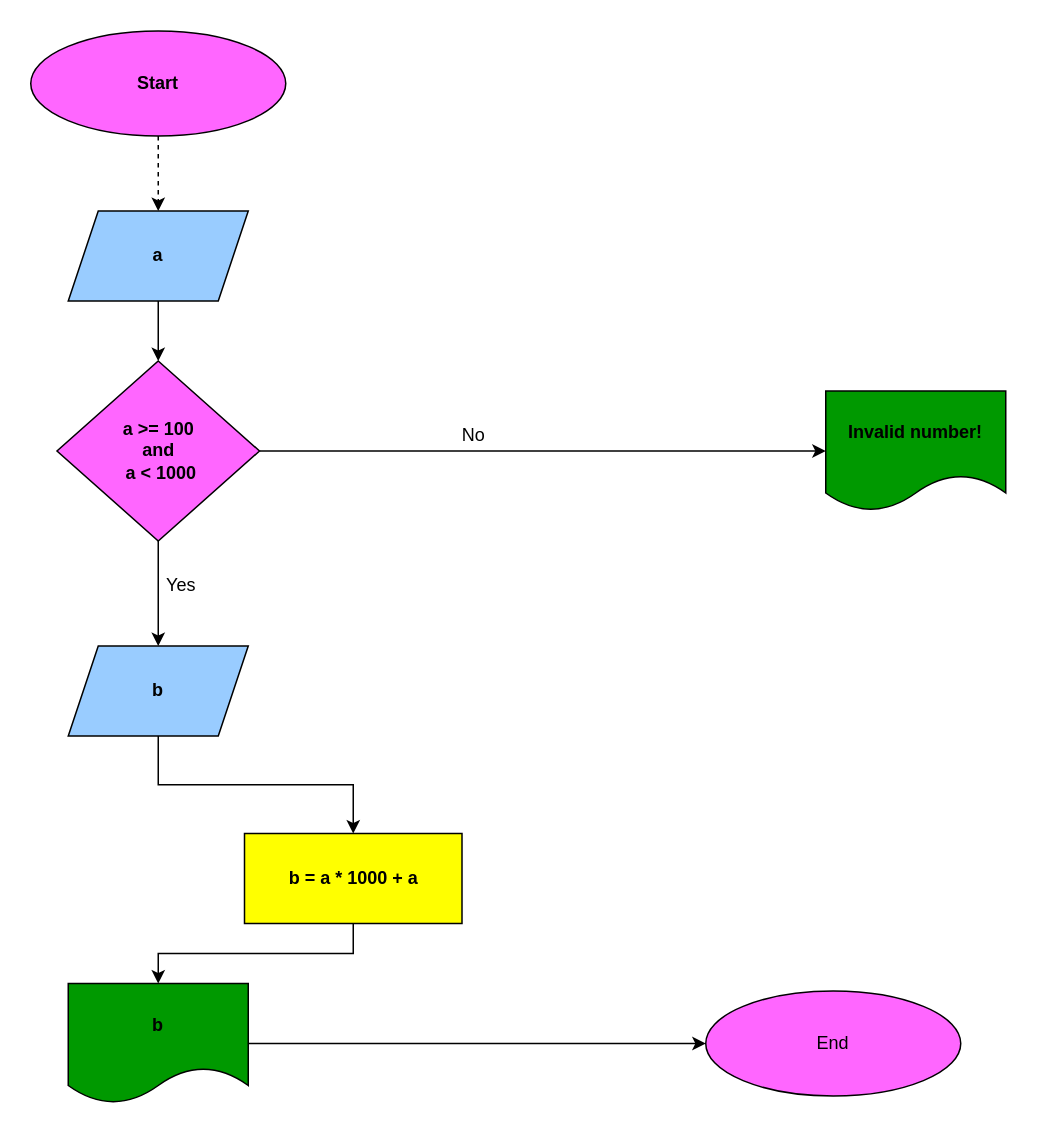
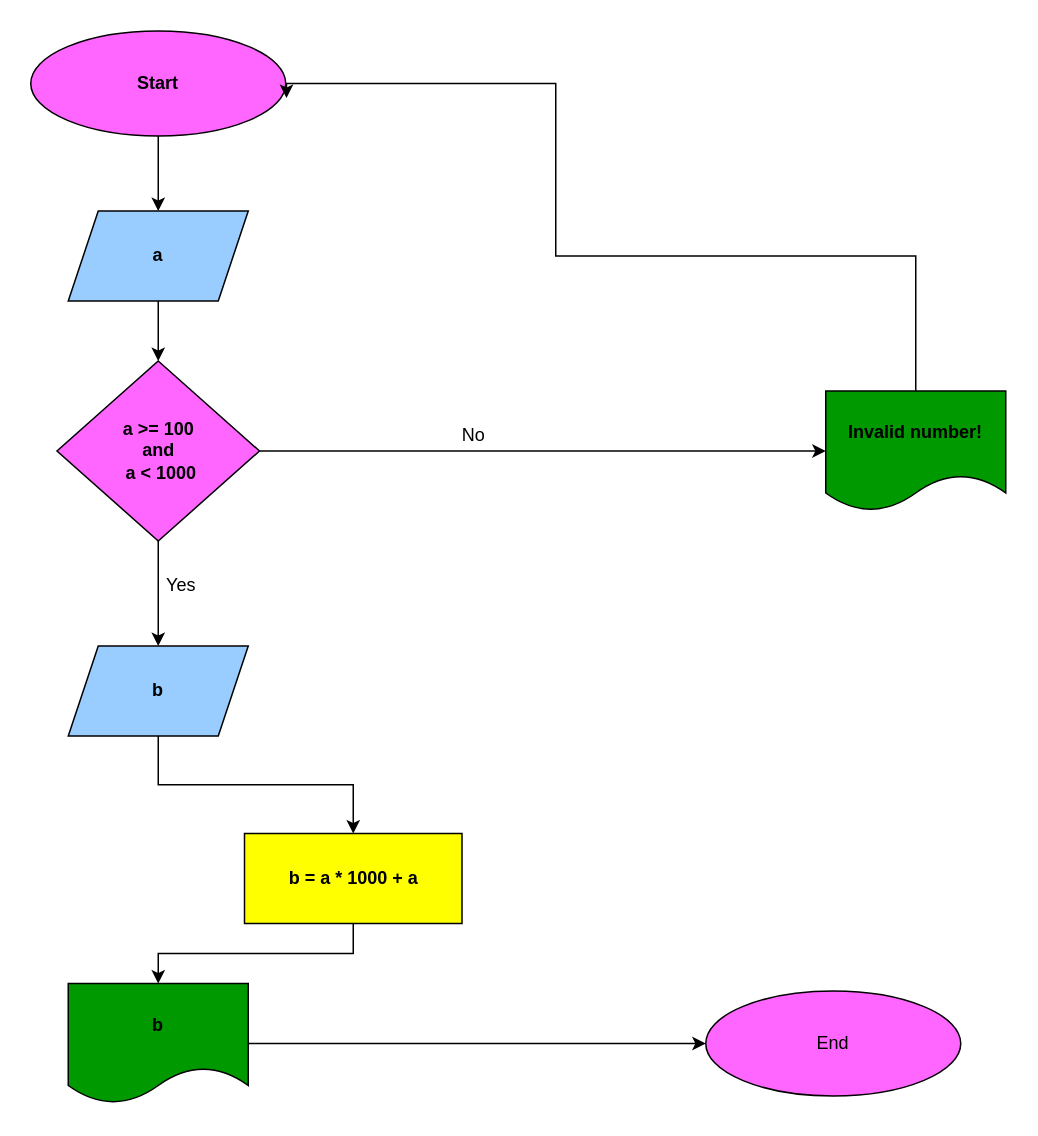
(158, 169) -> (158, 169)
none -> (581, 256)
